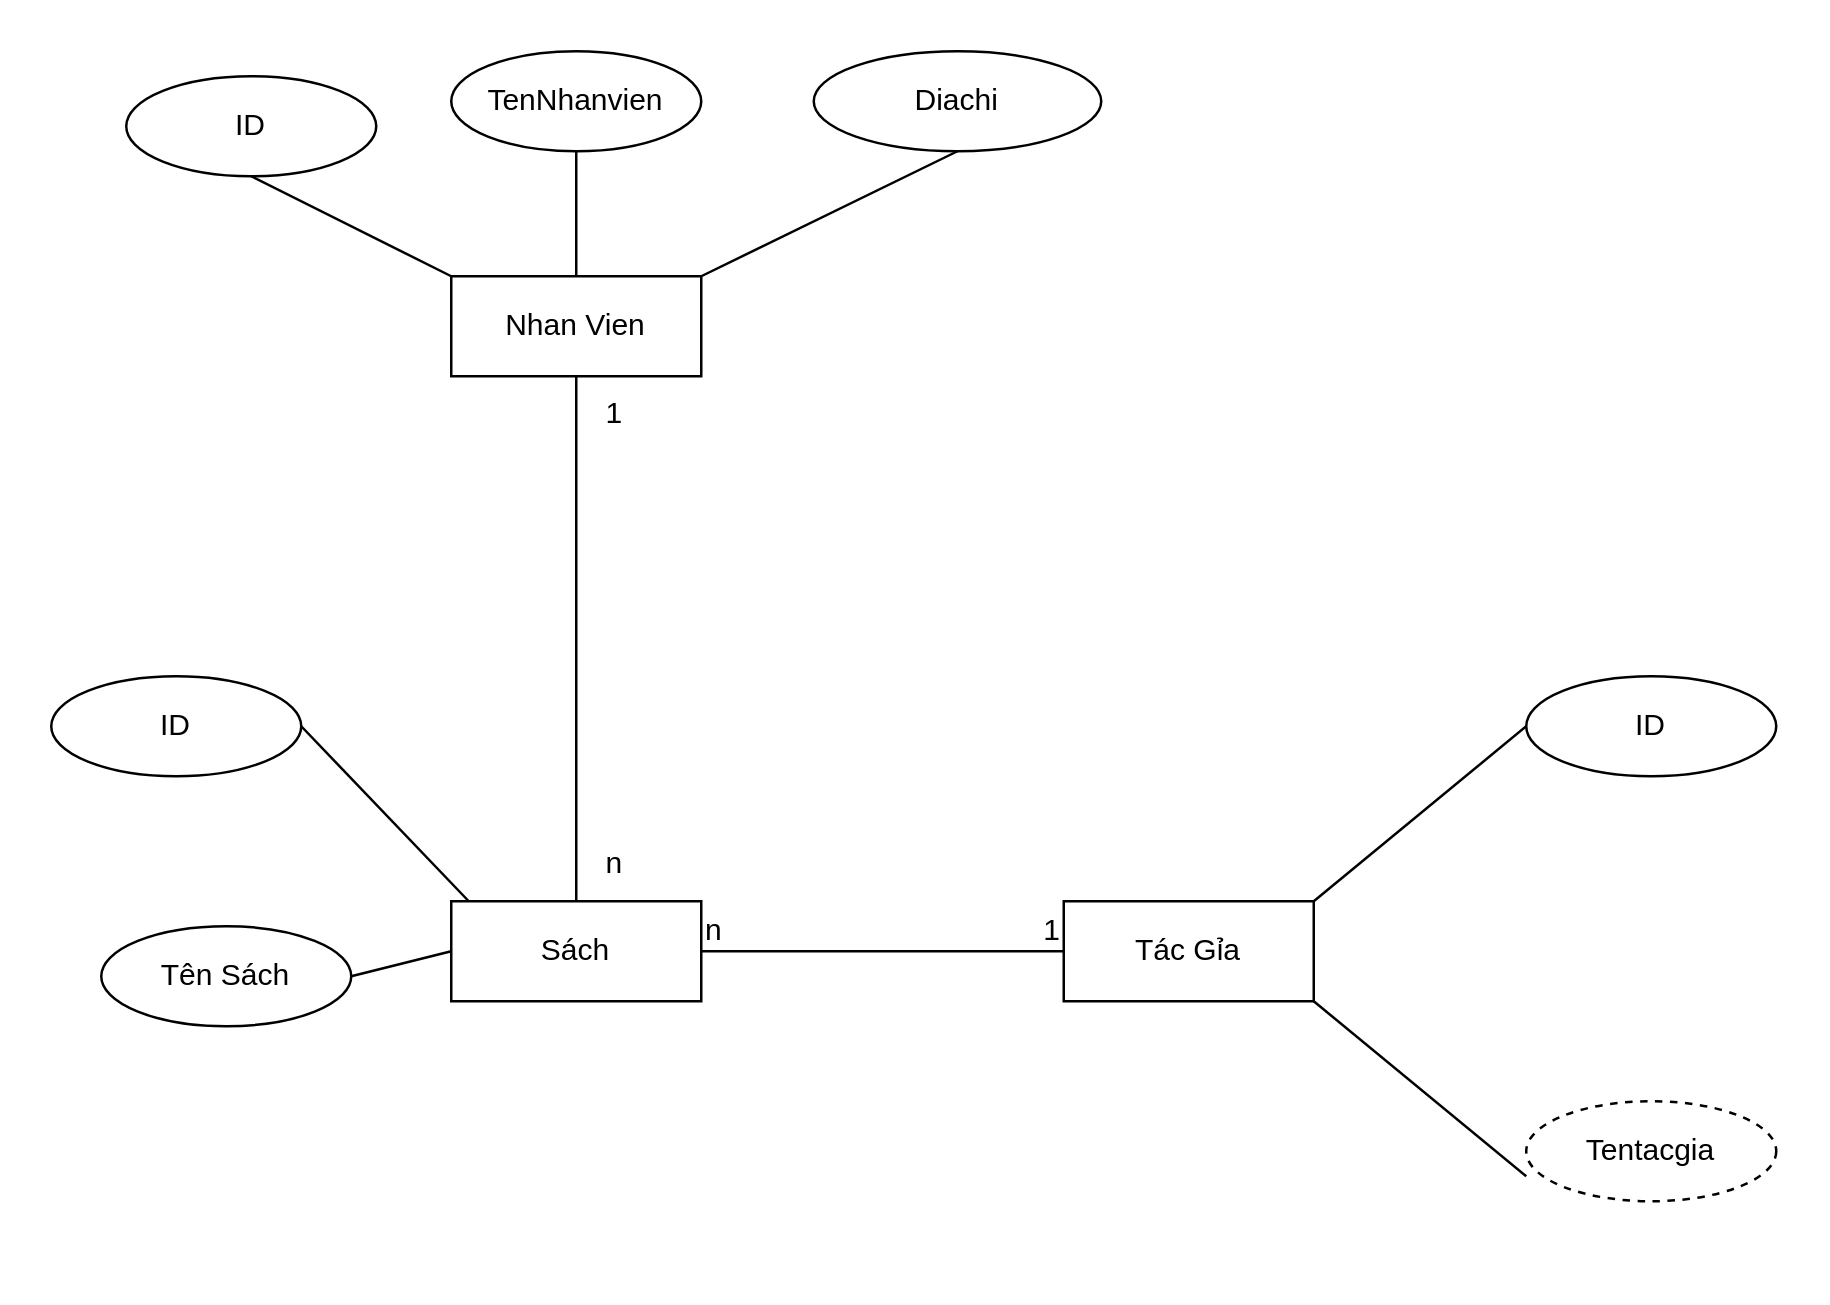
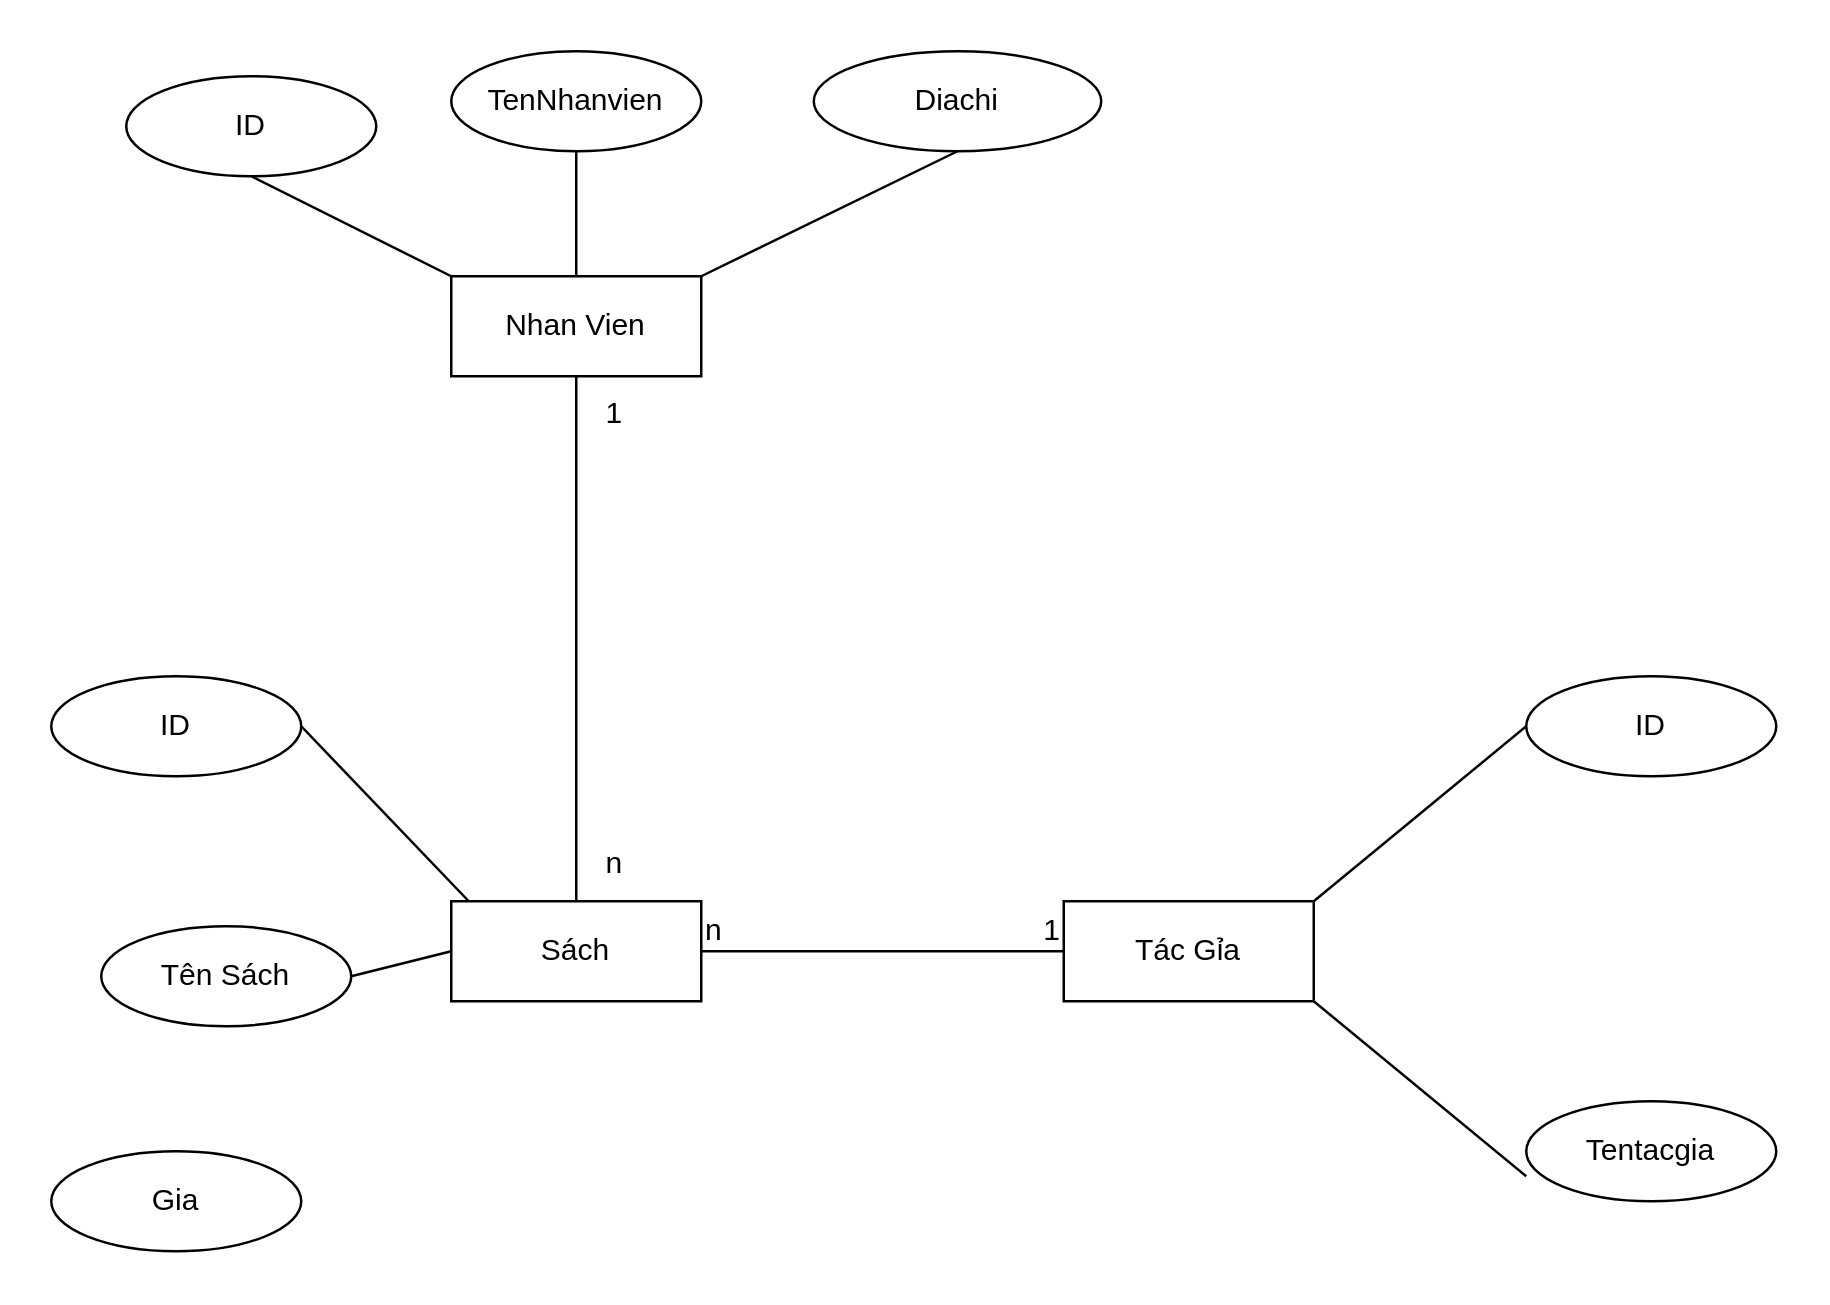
(1651, 1151) -> (1651, 1151)
none -> (176, 1201)
